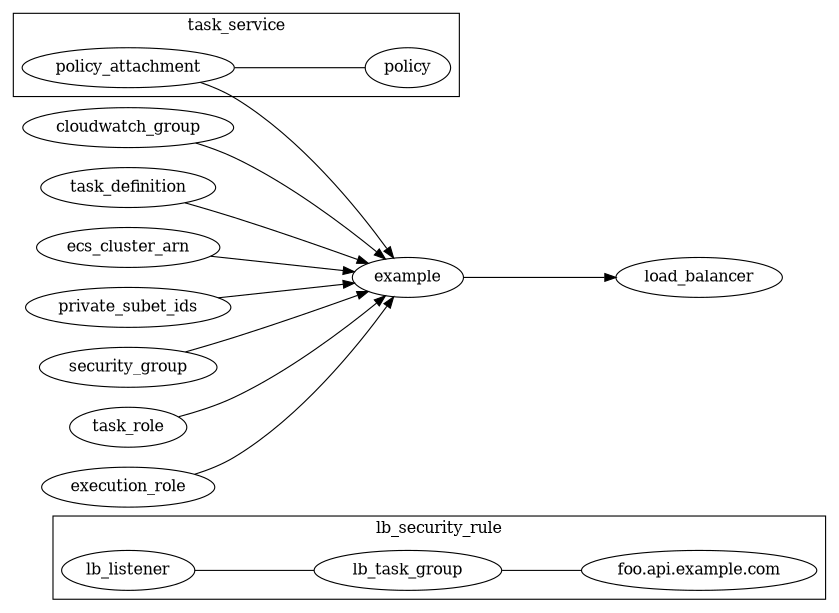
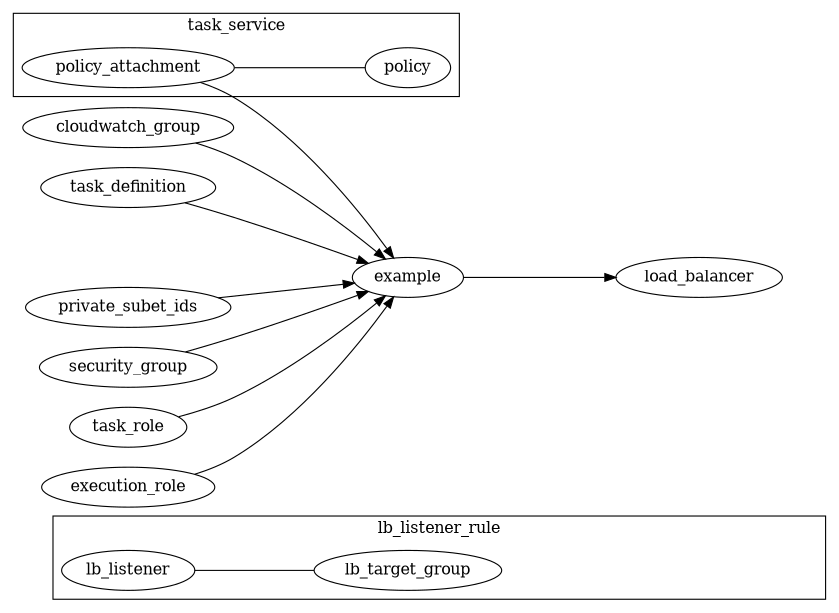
(128, 247) -> none
(439, 529) -> (439, 529)
(408, 570) -> (408, 570)
(699, 570) -> none
